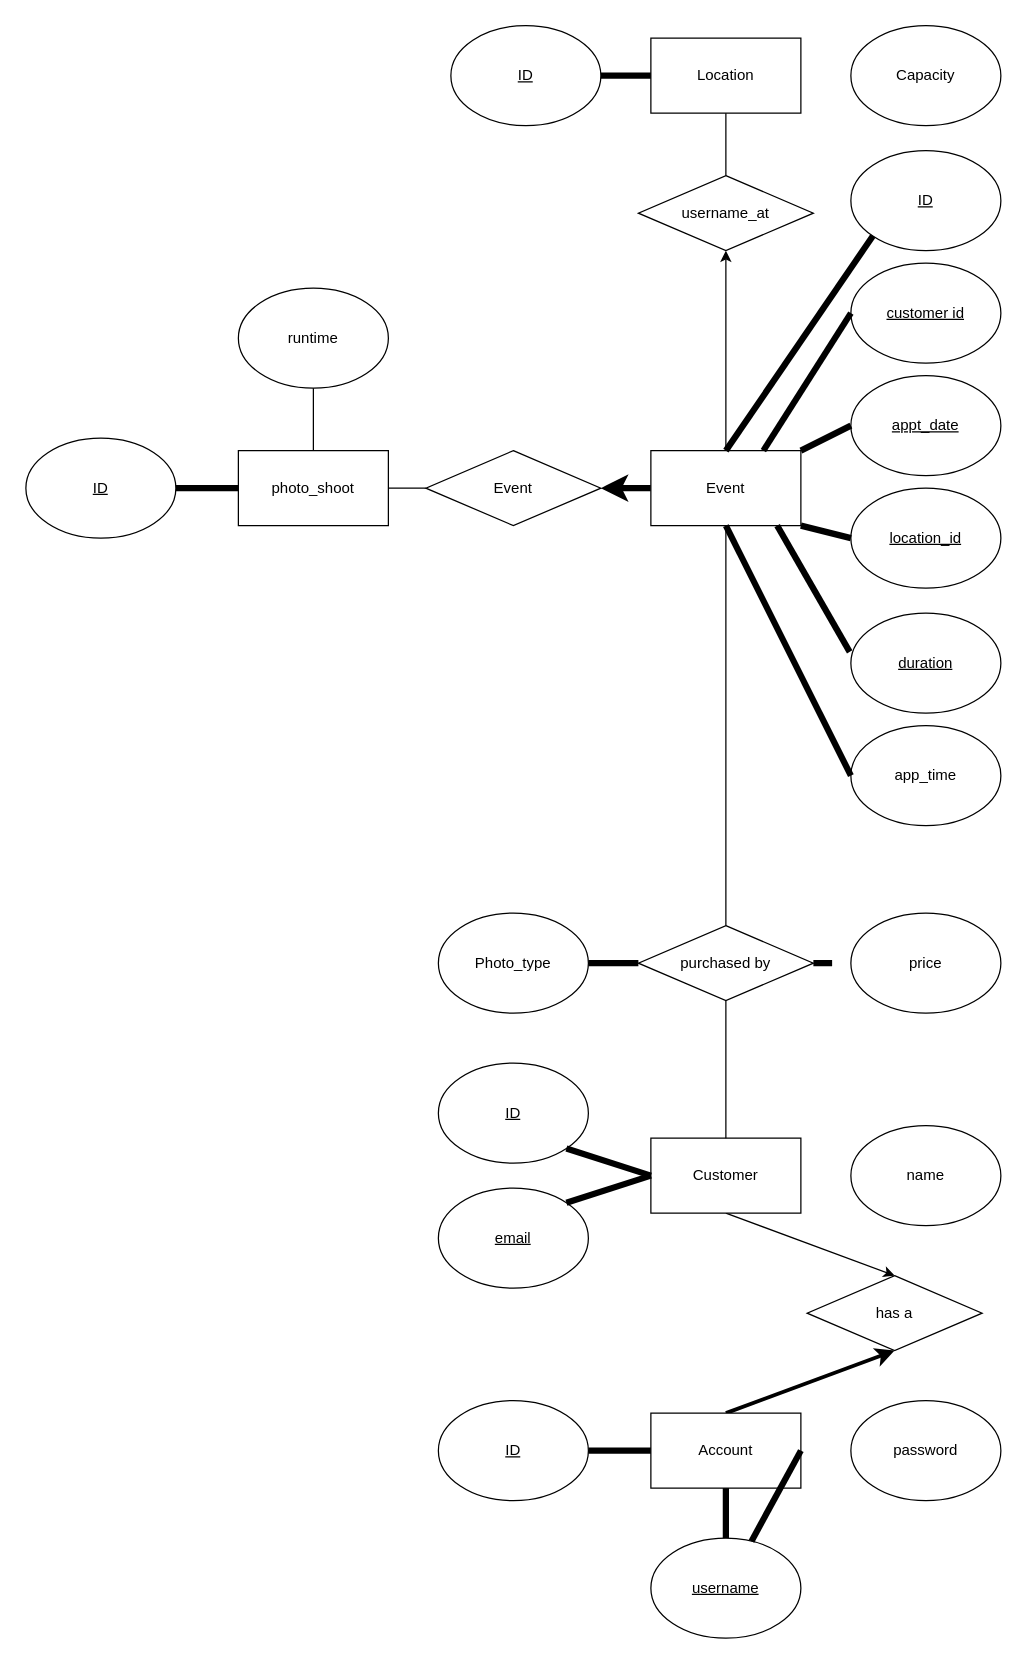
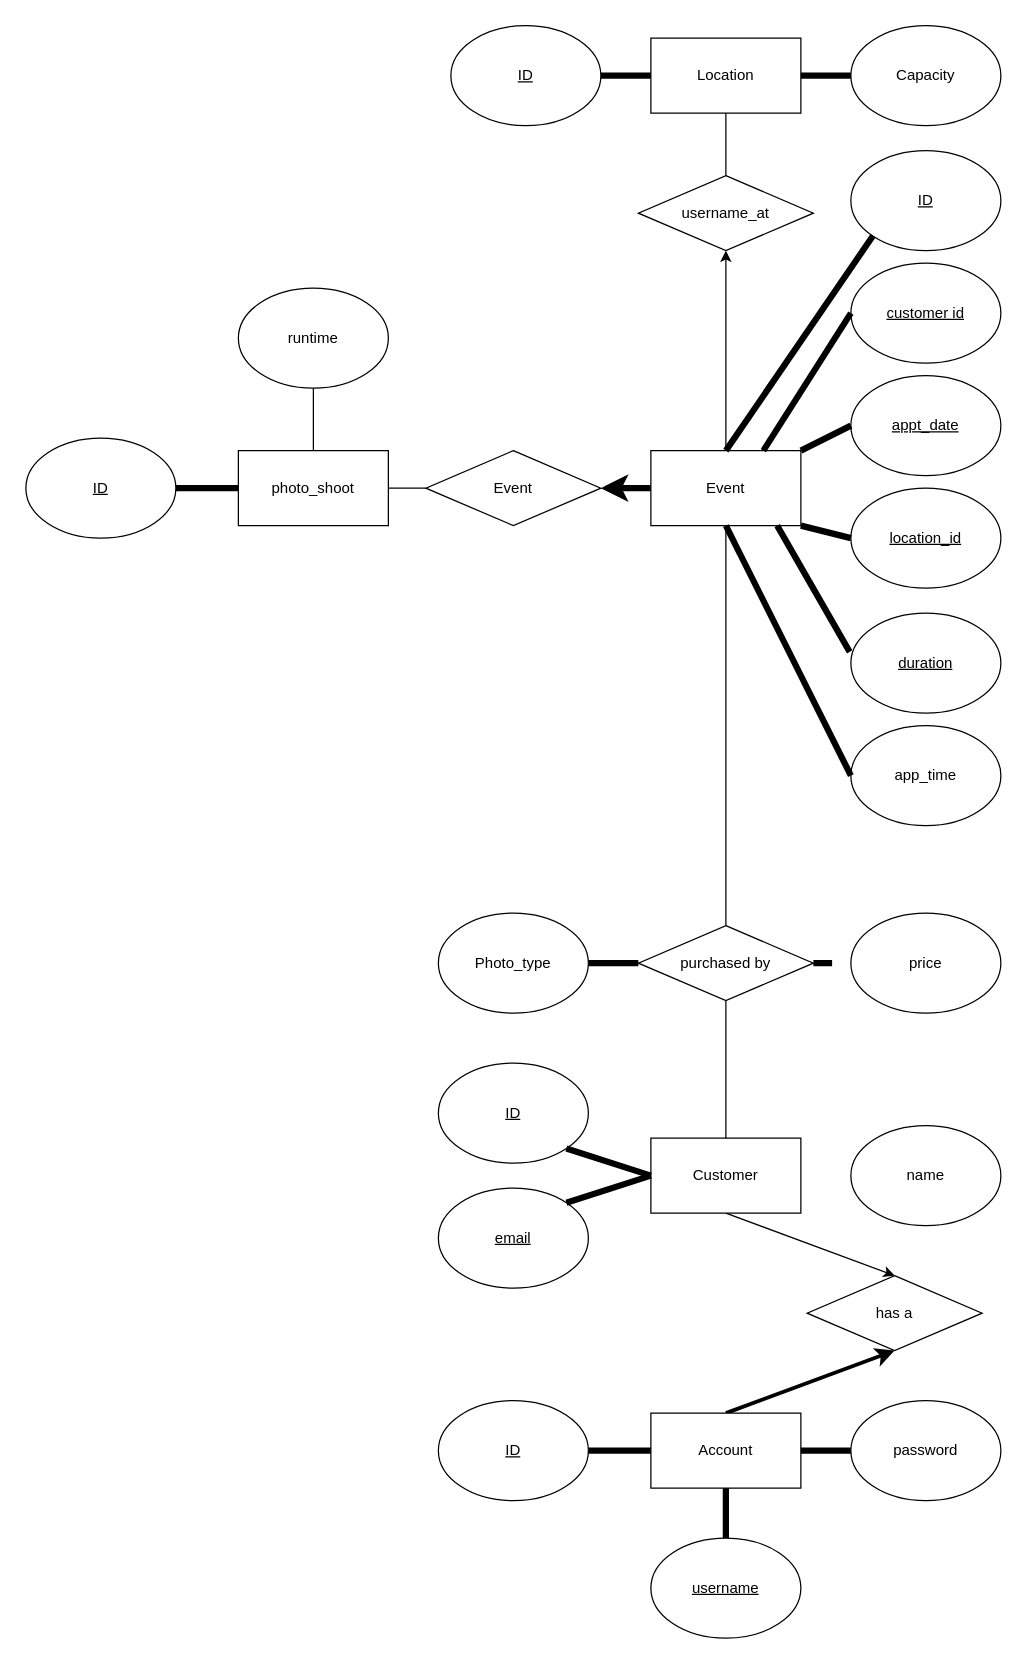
none -> (826, 76)
(776, 1495) -> (826, 1451)
